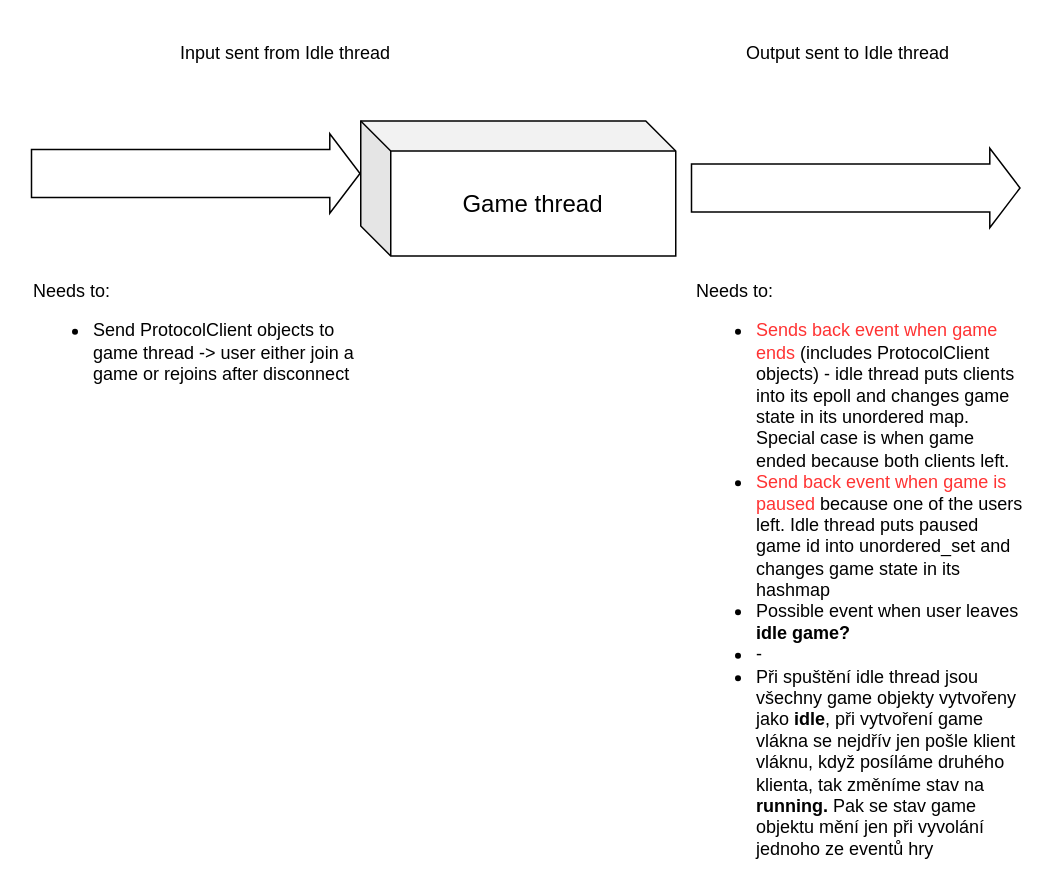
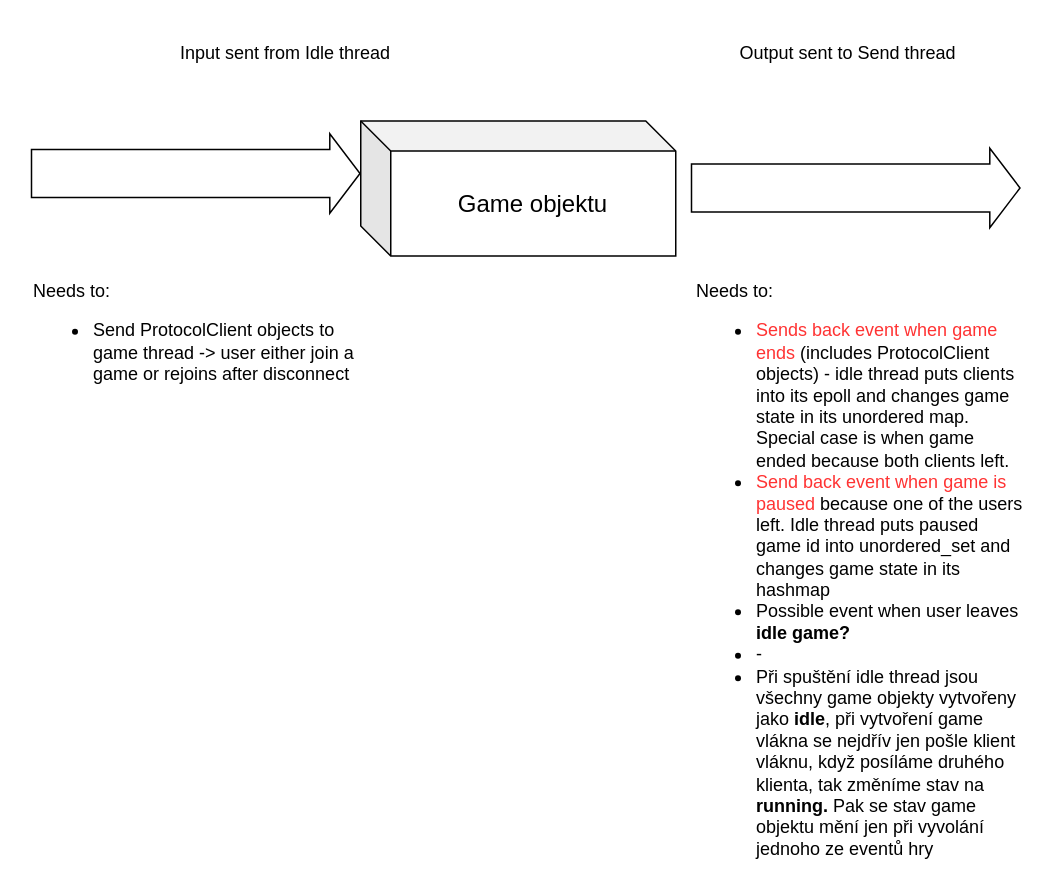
(848, 53) -> (848, 53)
(533, 203) -> (533, 203)
